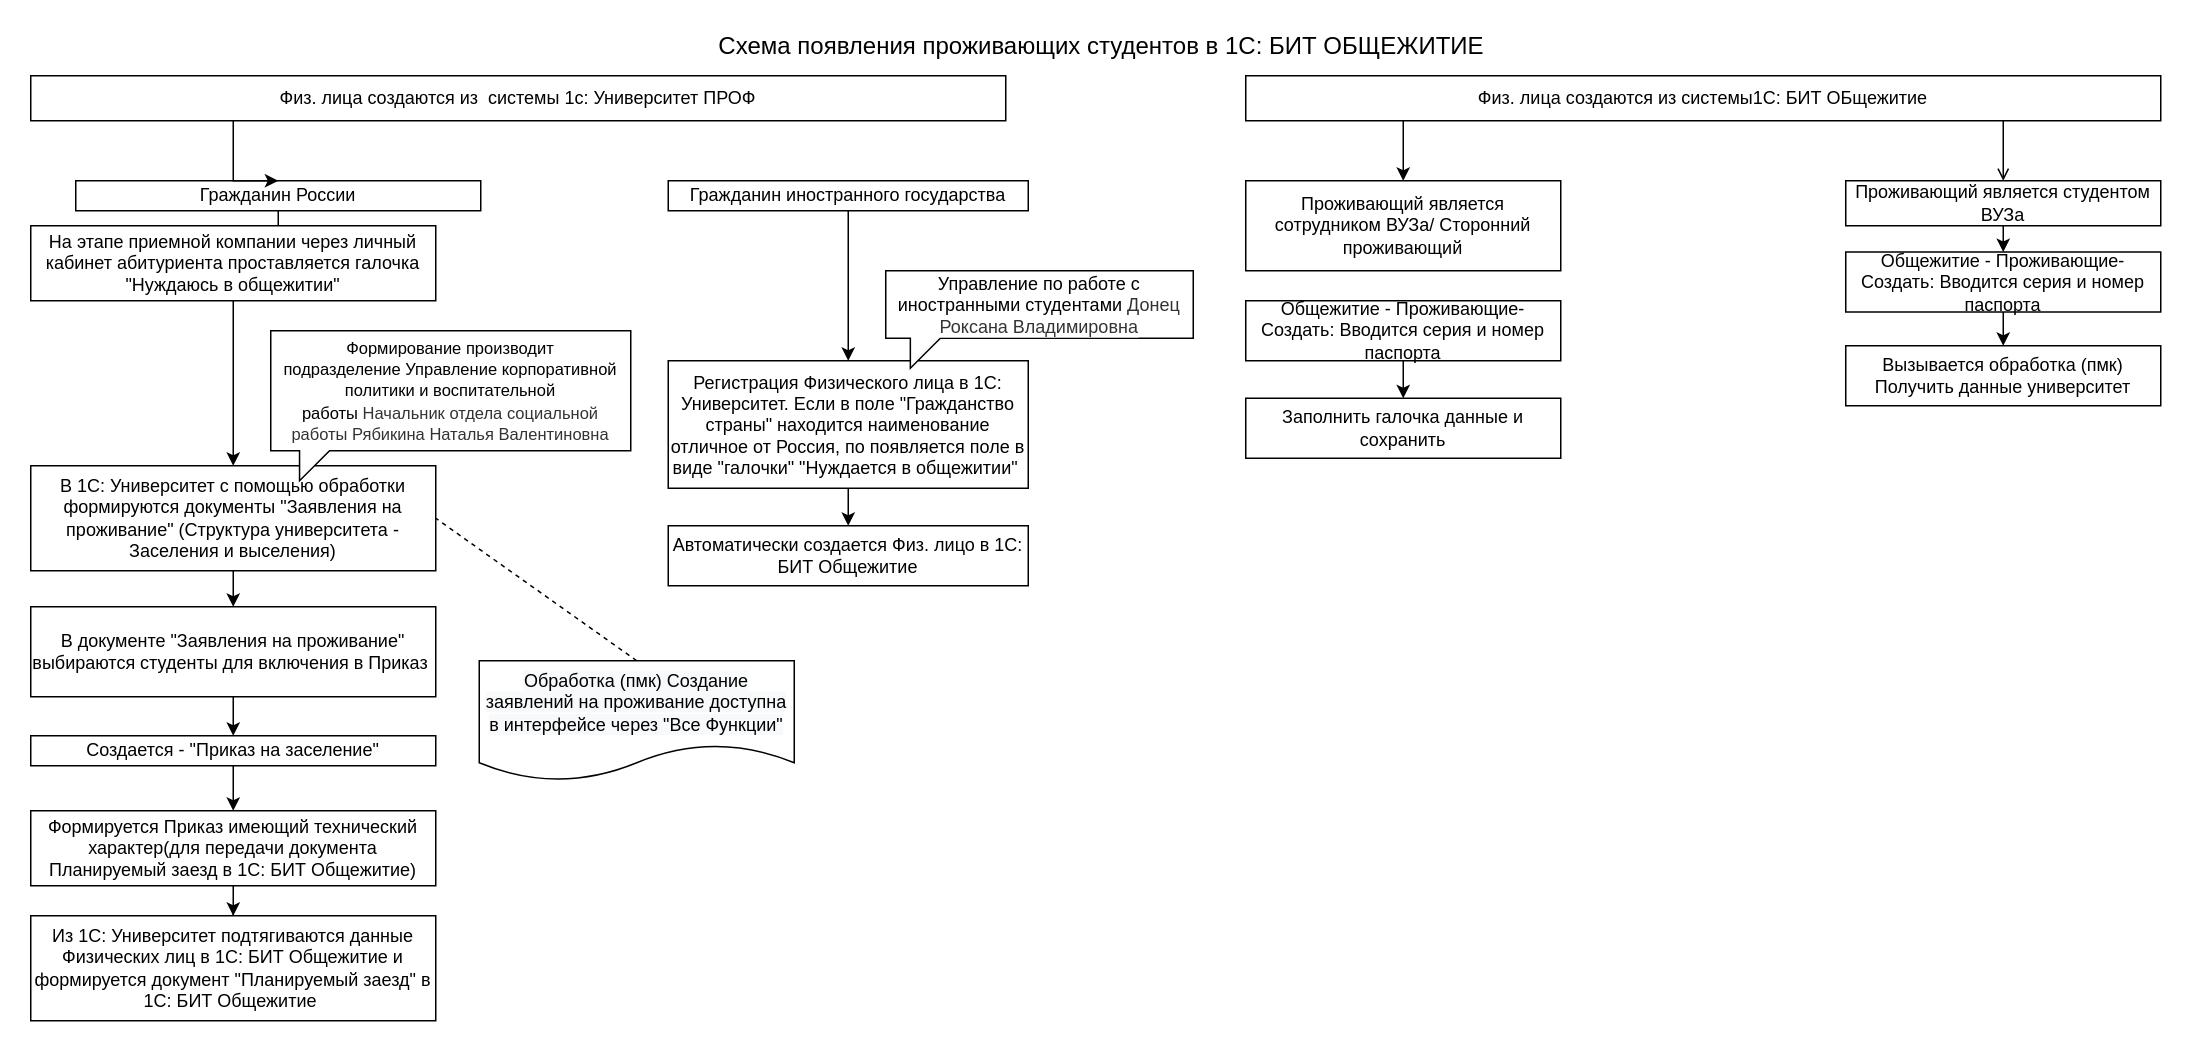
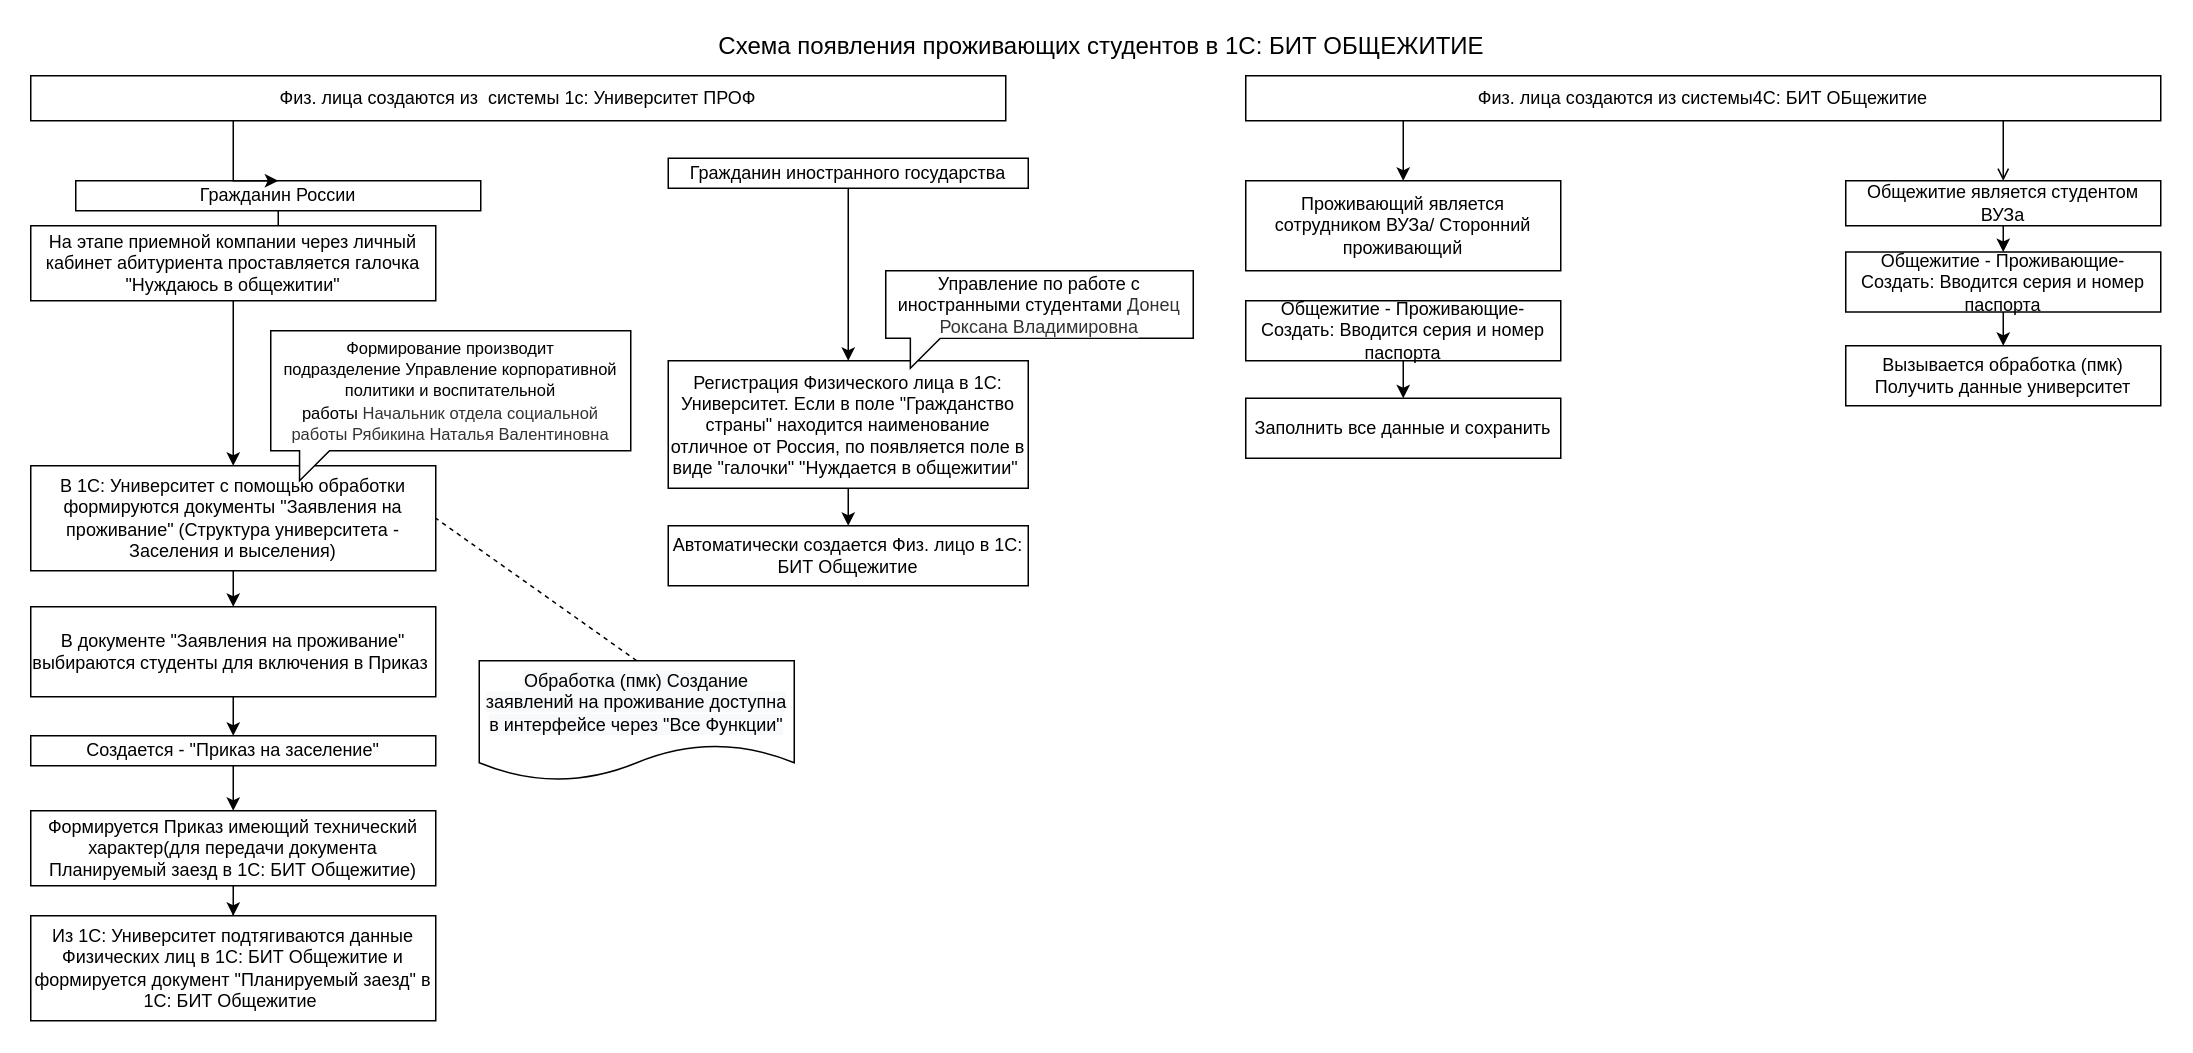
(1703, 98) -> (1703, 98)
(848, 196) -> (848, 173)
(2003, 203) -> (2003, 203)
(1403, 428) -> (1403, 428)
